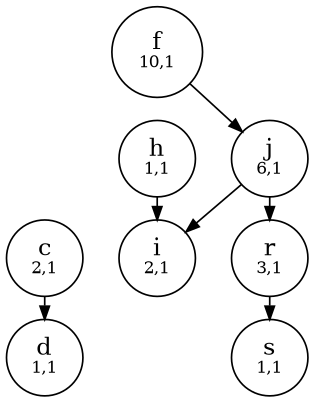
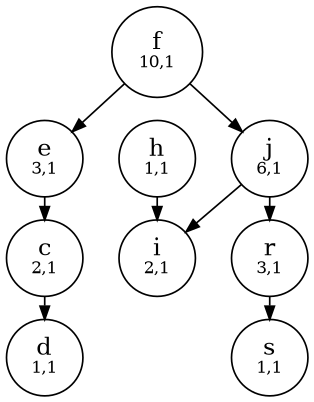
none -> (45, 159)
